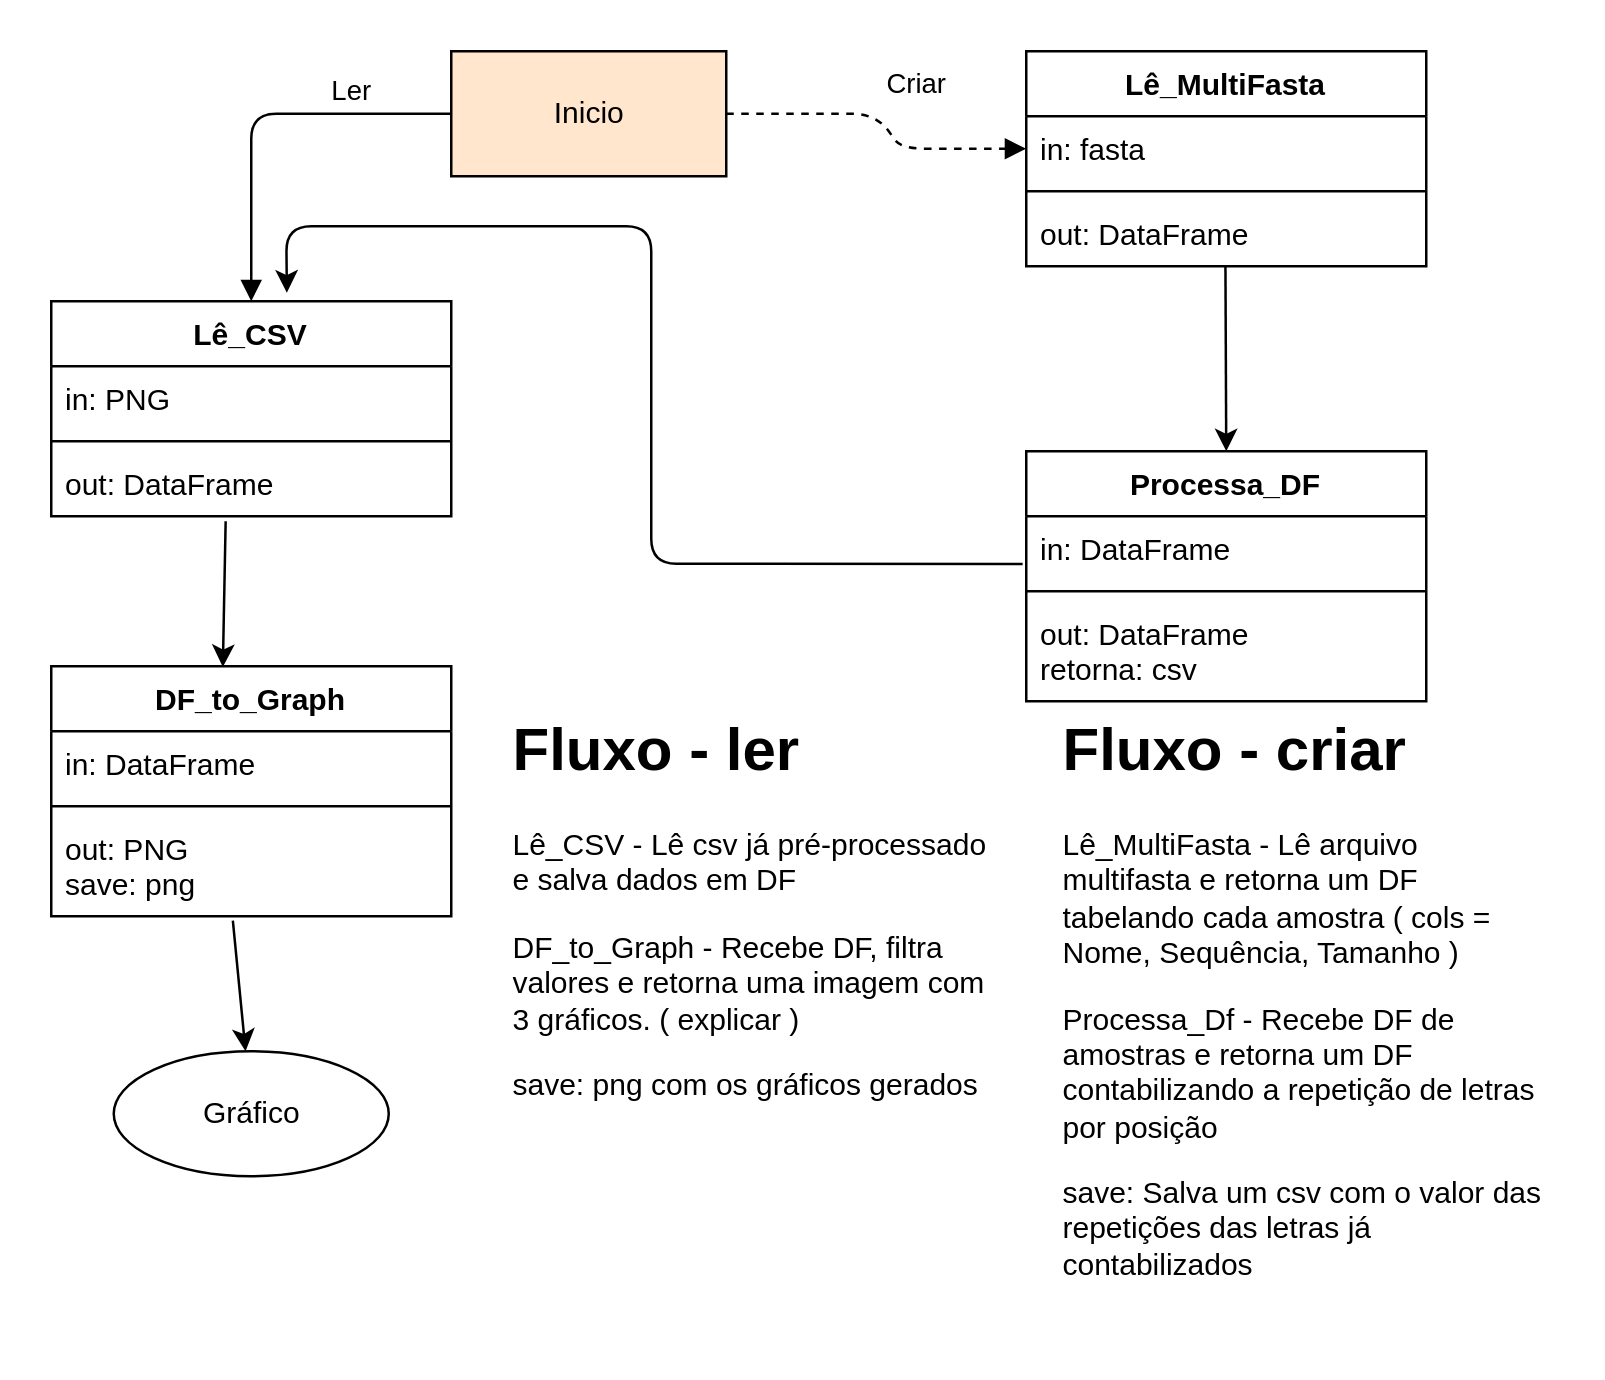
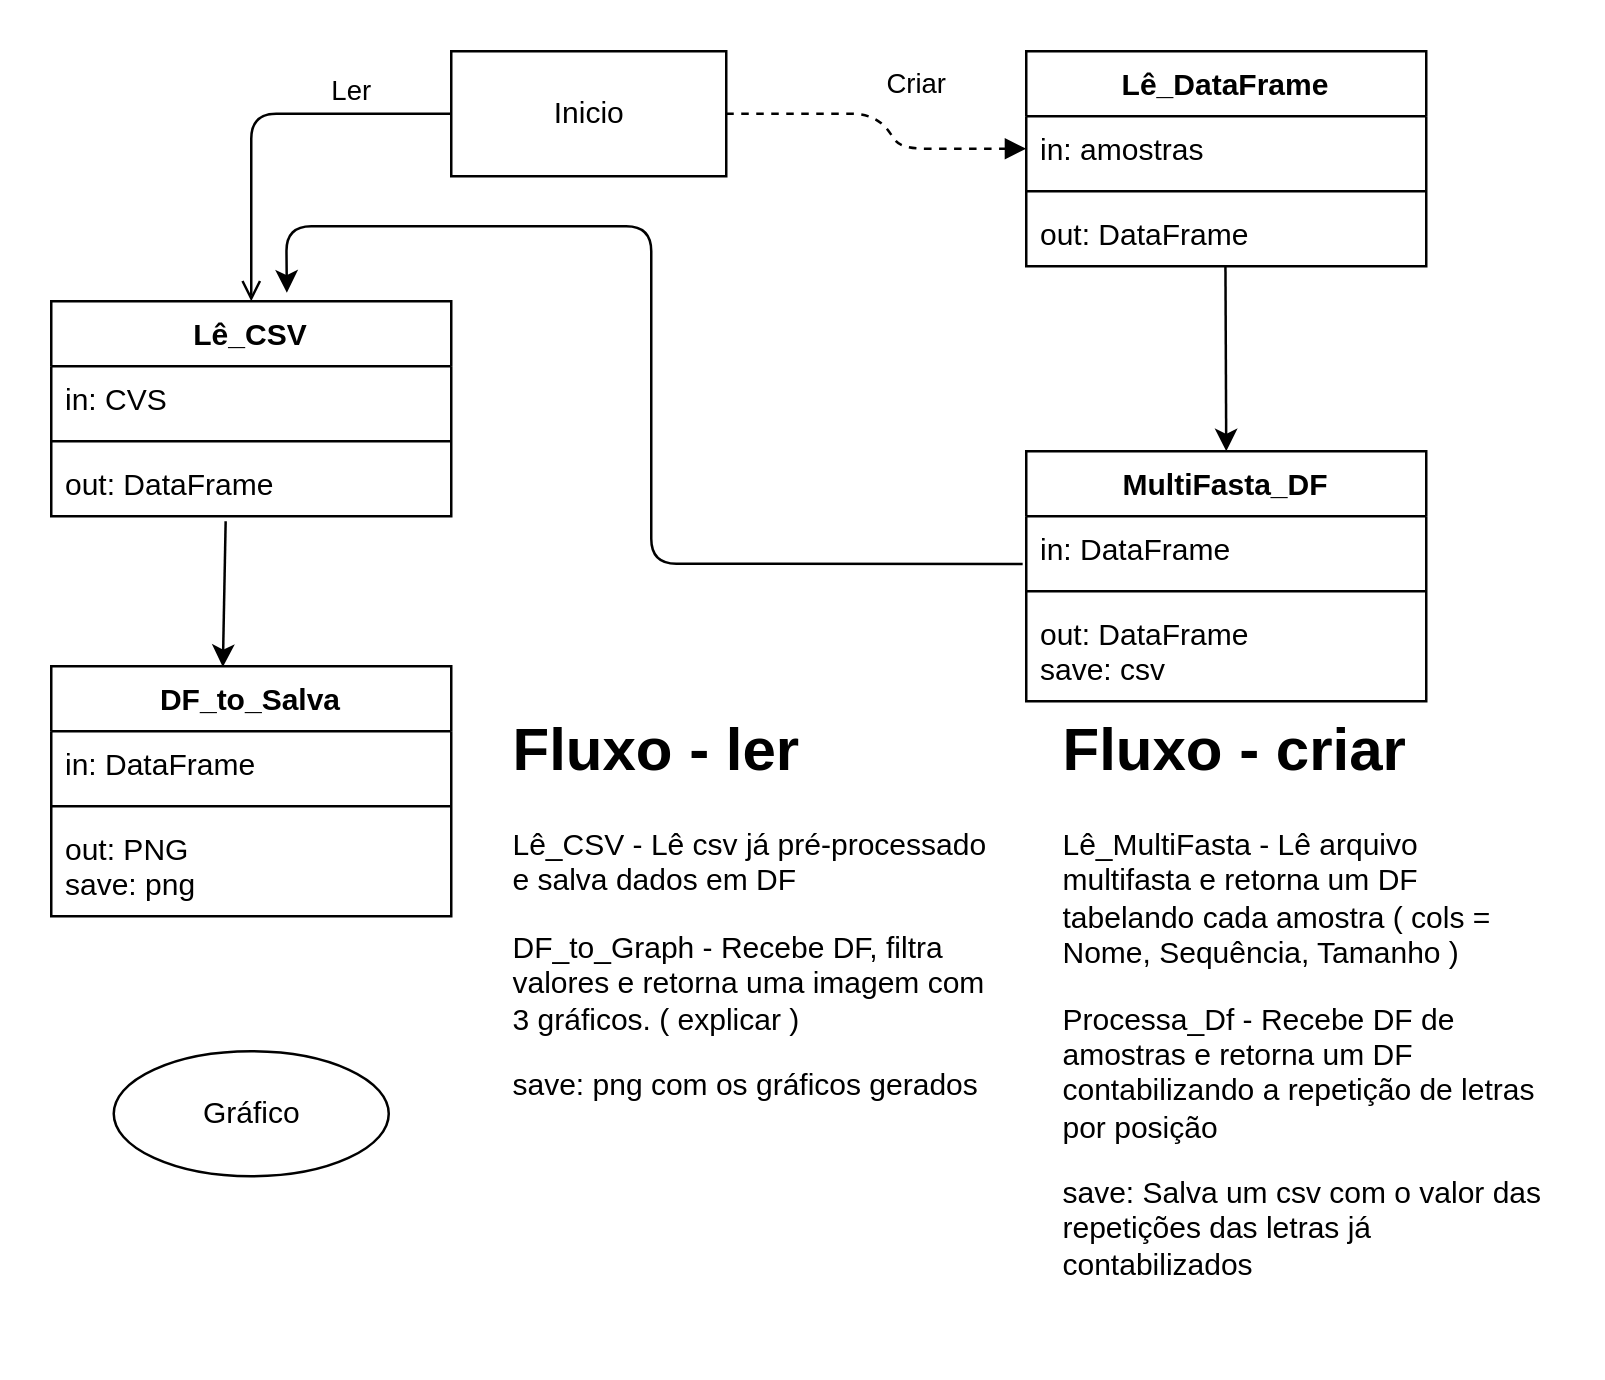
(1225, 85) -> (1225, 85)
(589, 114) -> (589, 114)
(1104, 150) -> (1129, 150)
(251, 279) -> (251, 285)
(112, 400) -> (112, 400)
(1225, 485) -> (1225, 485)
(1150, 635) -> (1150, 635)
(250, 700) -> (250, 700)
(238, 978) -> none
